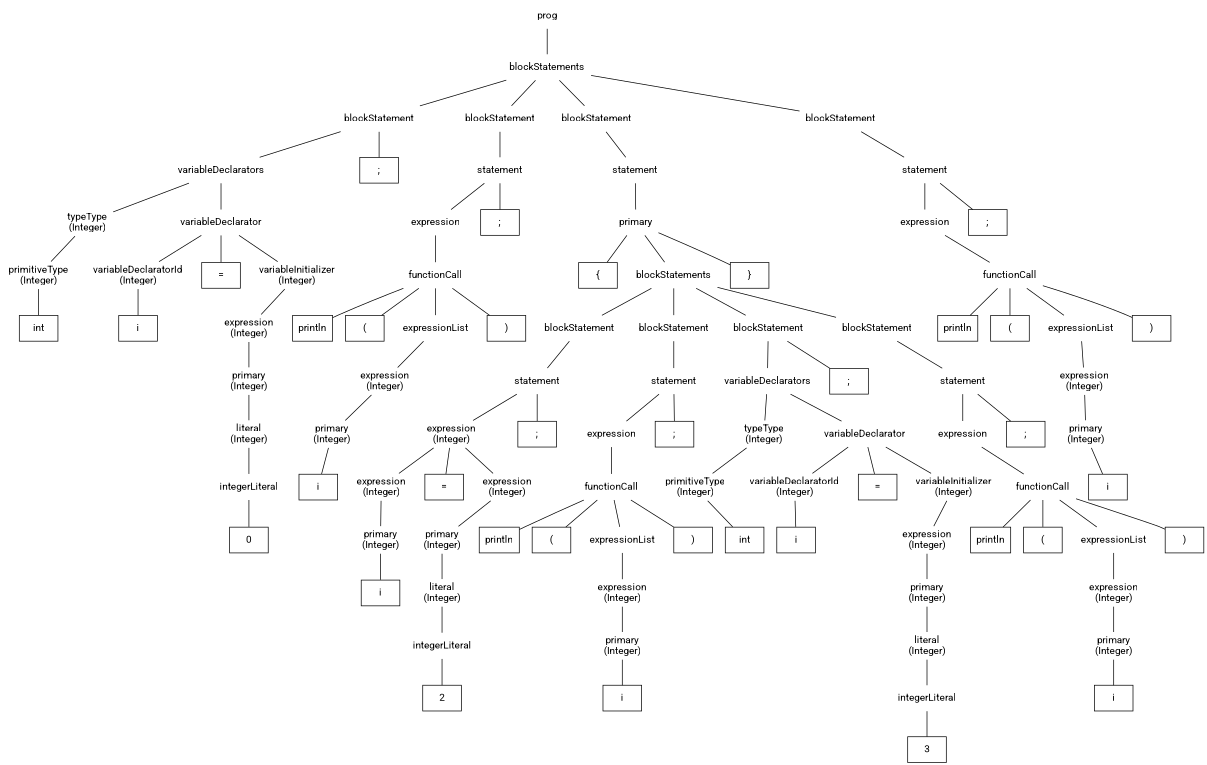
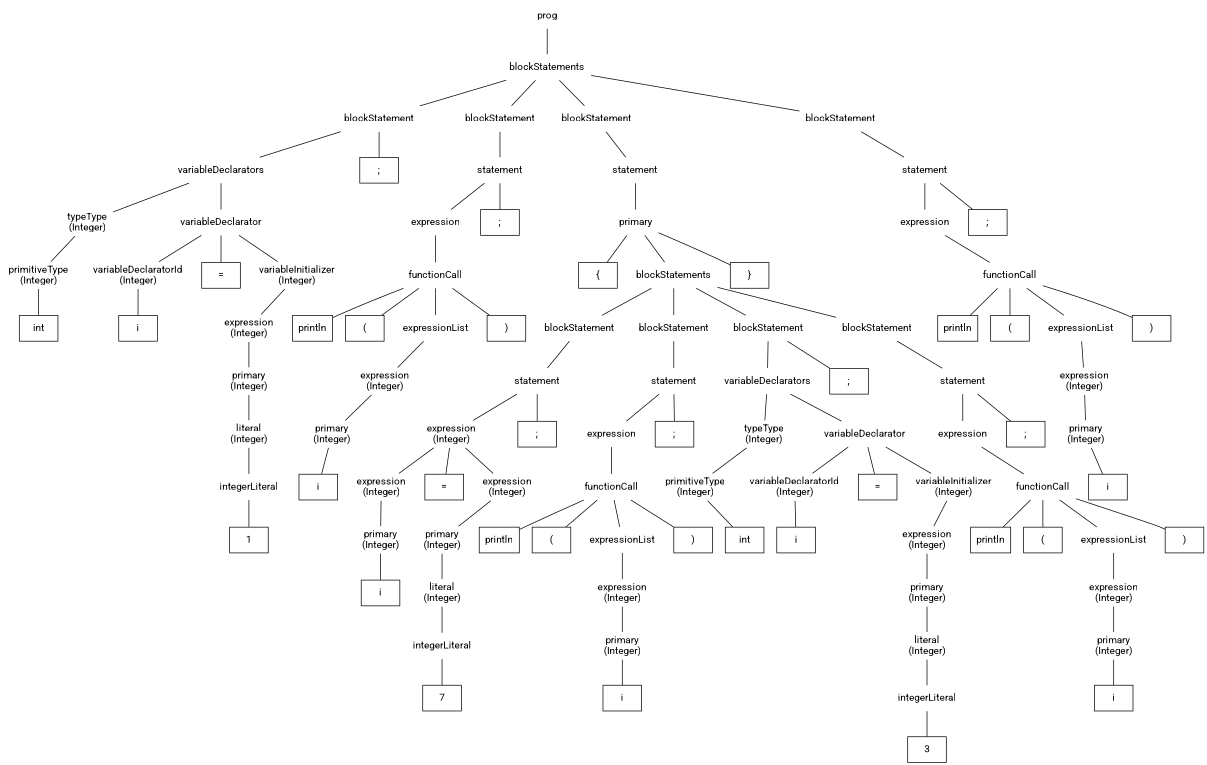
(249, 540) -> (249, 540)
(442, 698) -> (442, 698)
